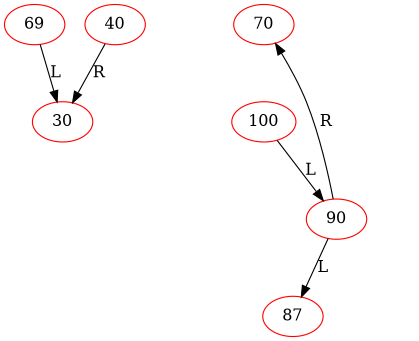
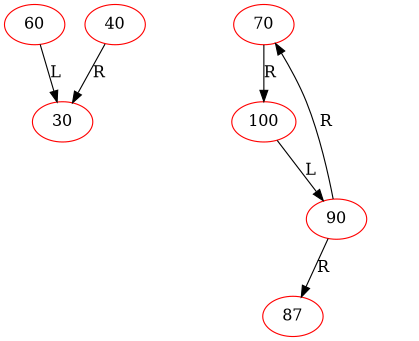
(35, 25) -> (35, 25)
none -> (264, 68)
(323, 268) -> (323, 268)
